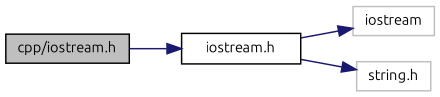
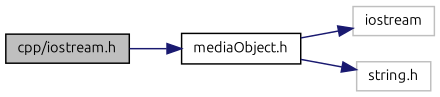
(241, 49) -> (241, 49)
